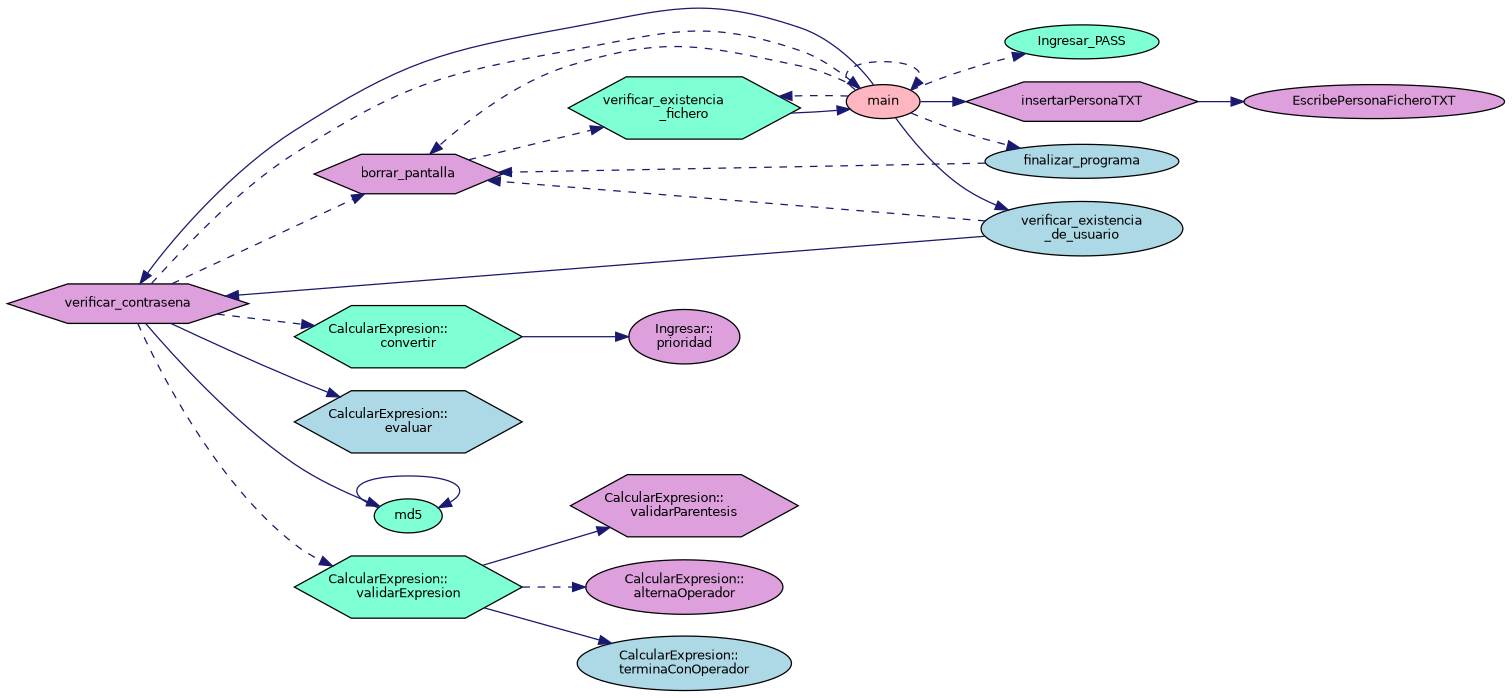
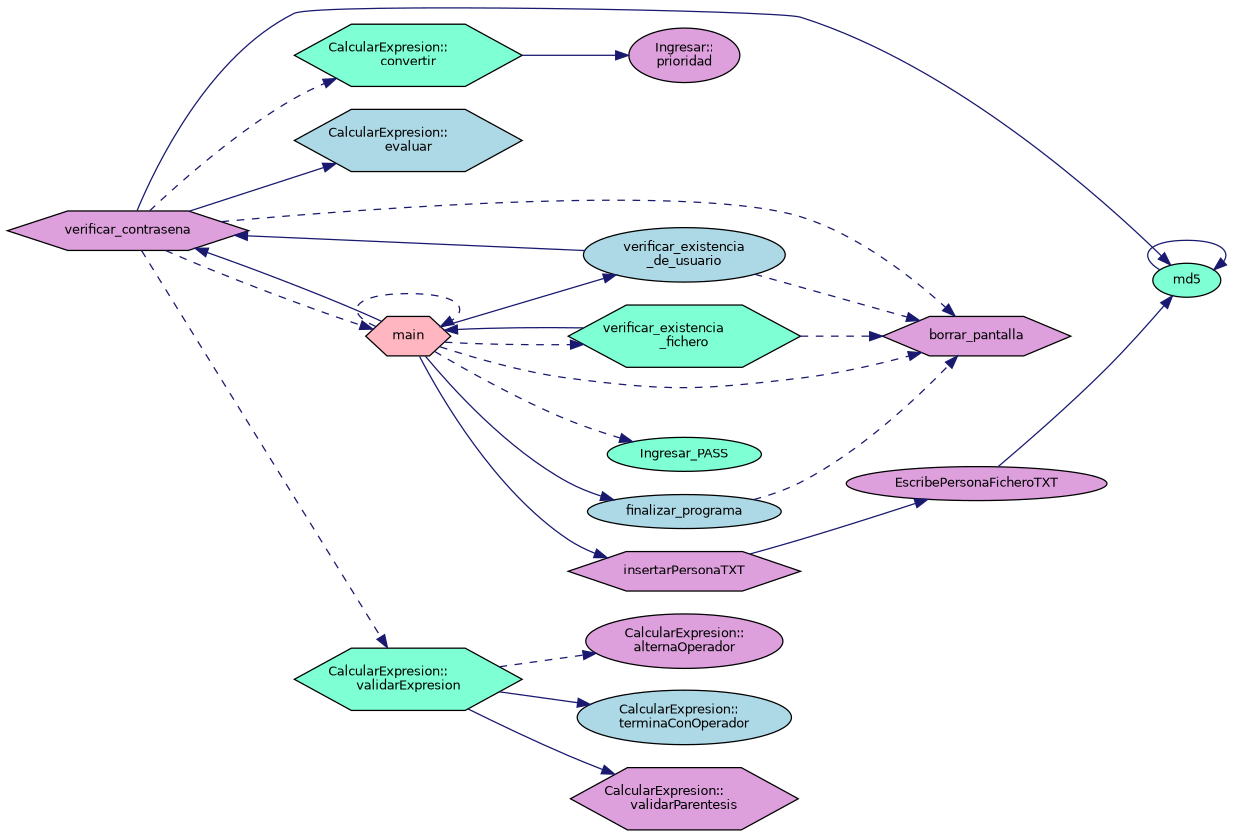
(883, 102) -> (408, 336)
(958, 131) -> (505, 437)
(530, 145) -> (835, 336)
none -> (1085, 390)
